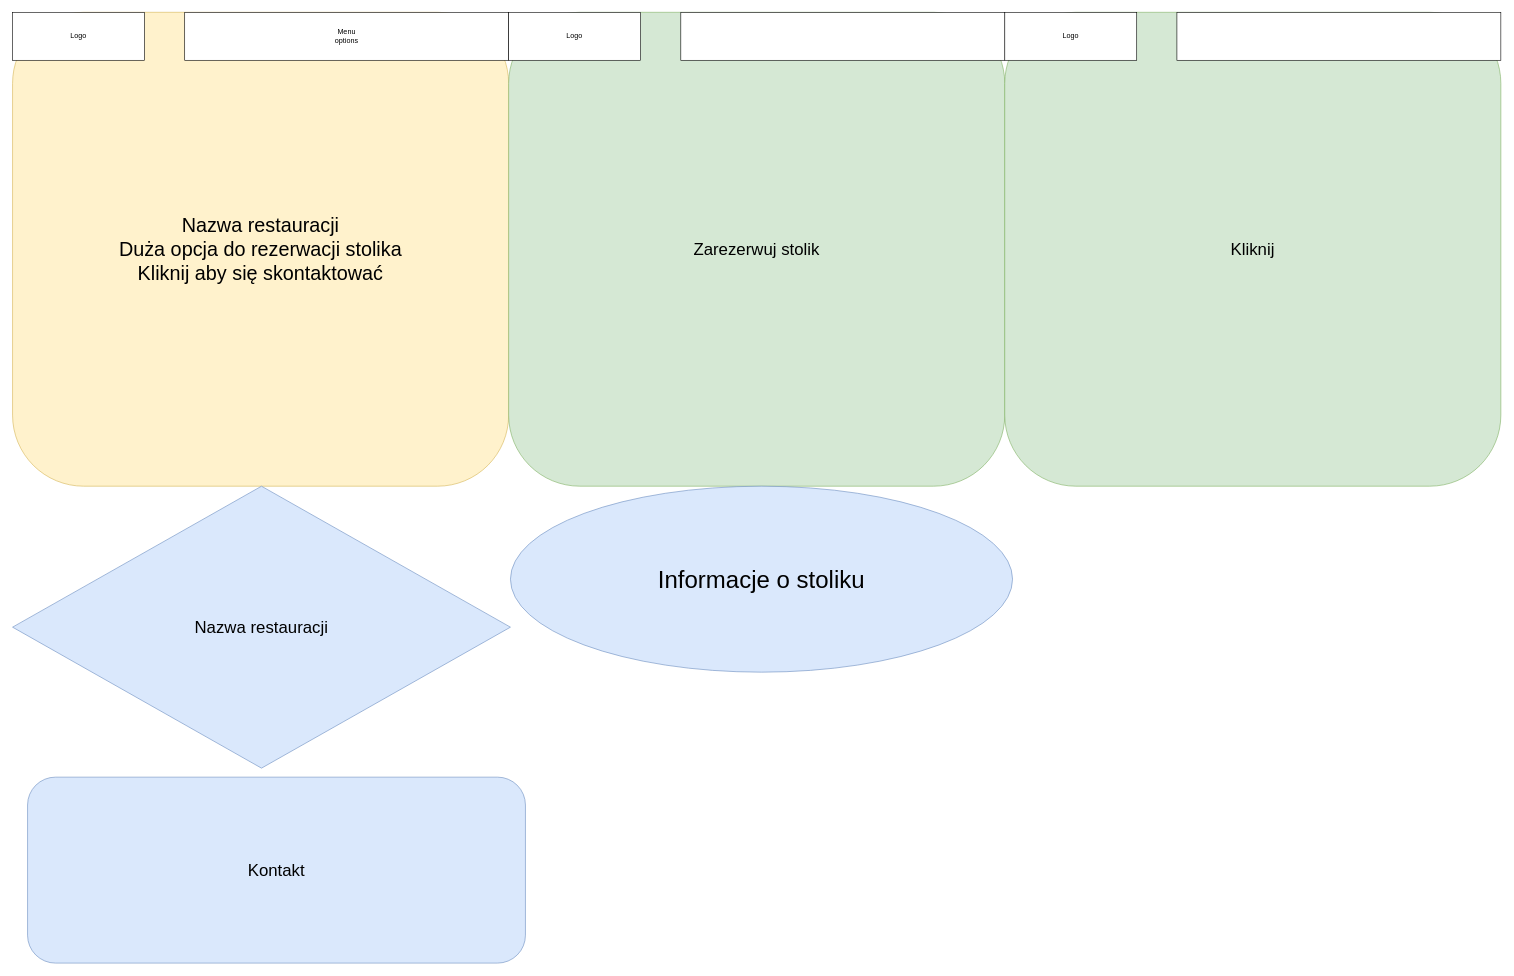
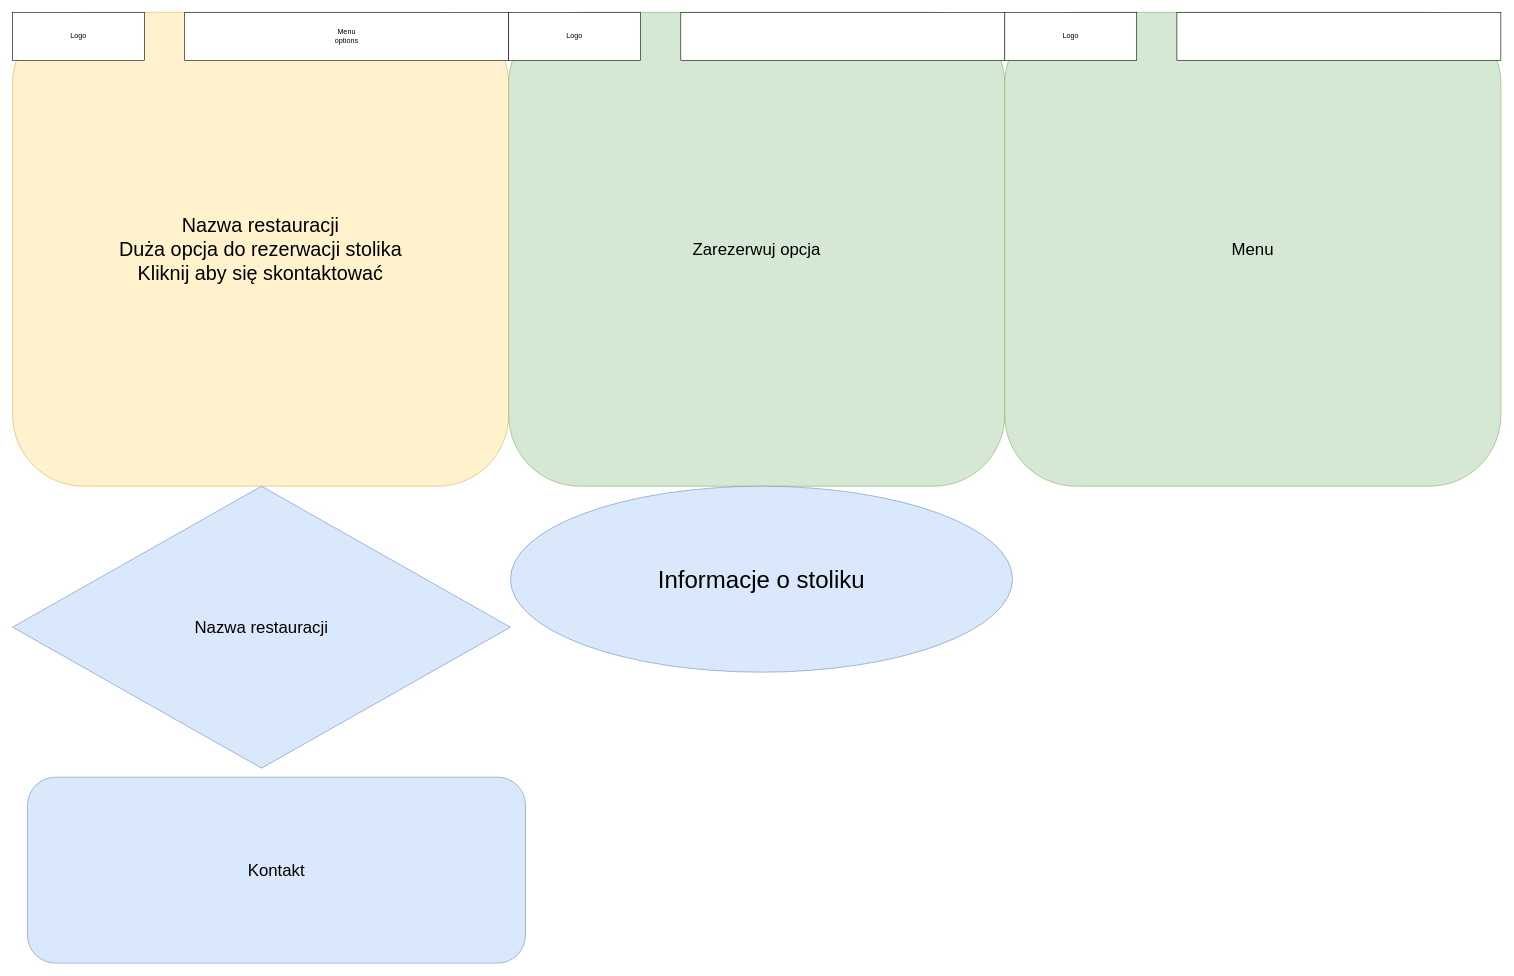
(757, 249) -> (757, 249)
(1253, 249) -> (1253, 249)
